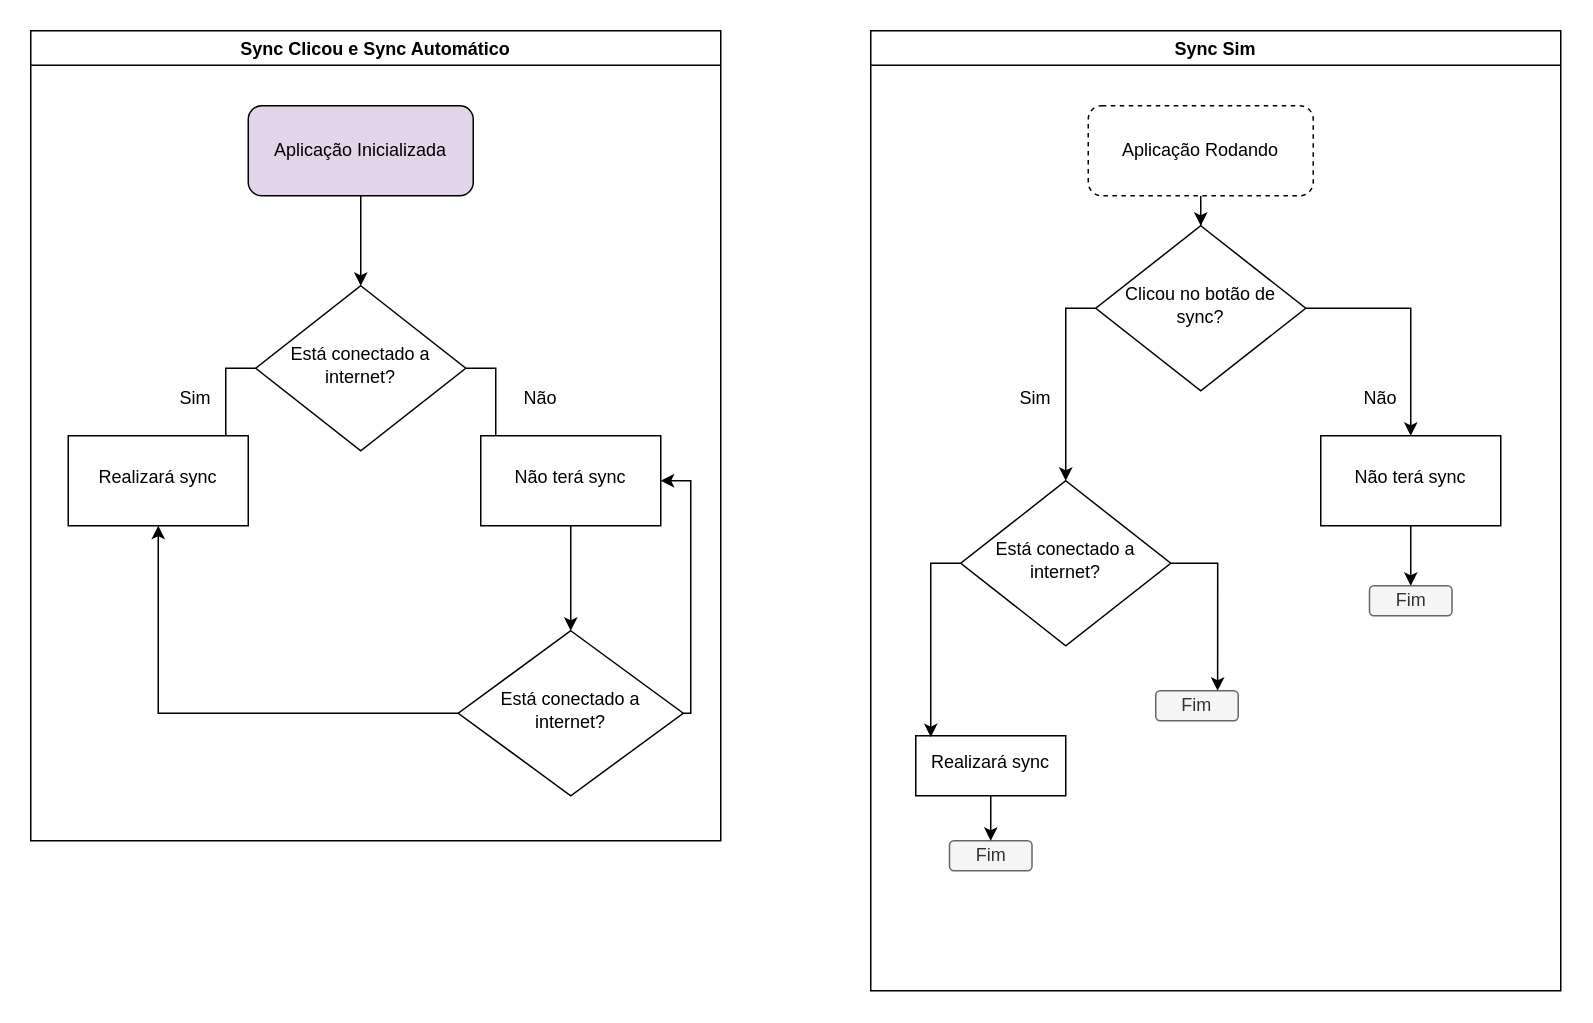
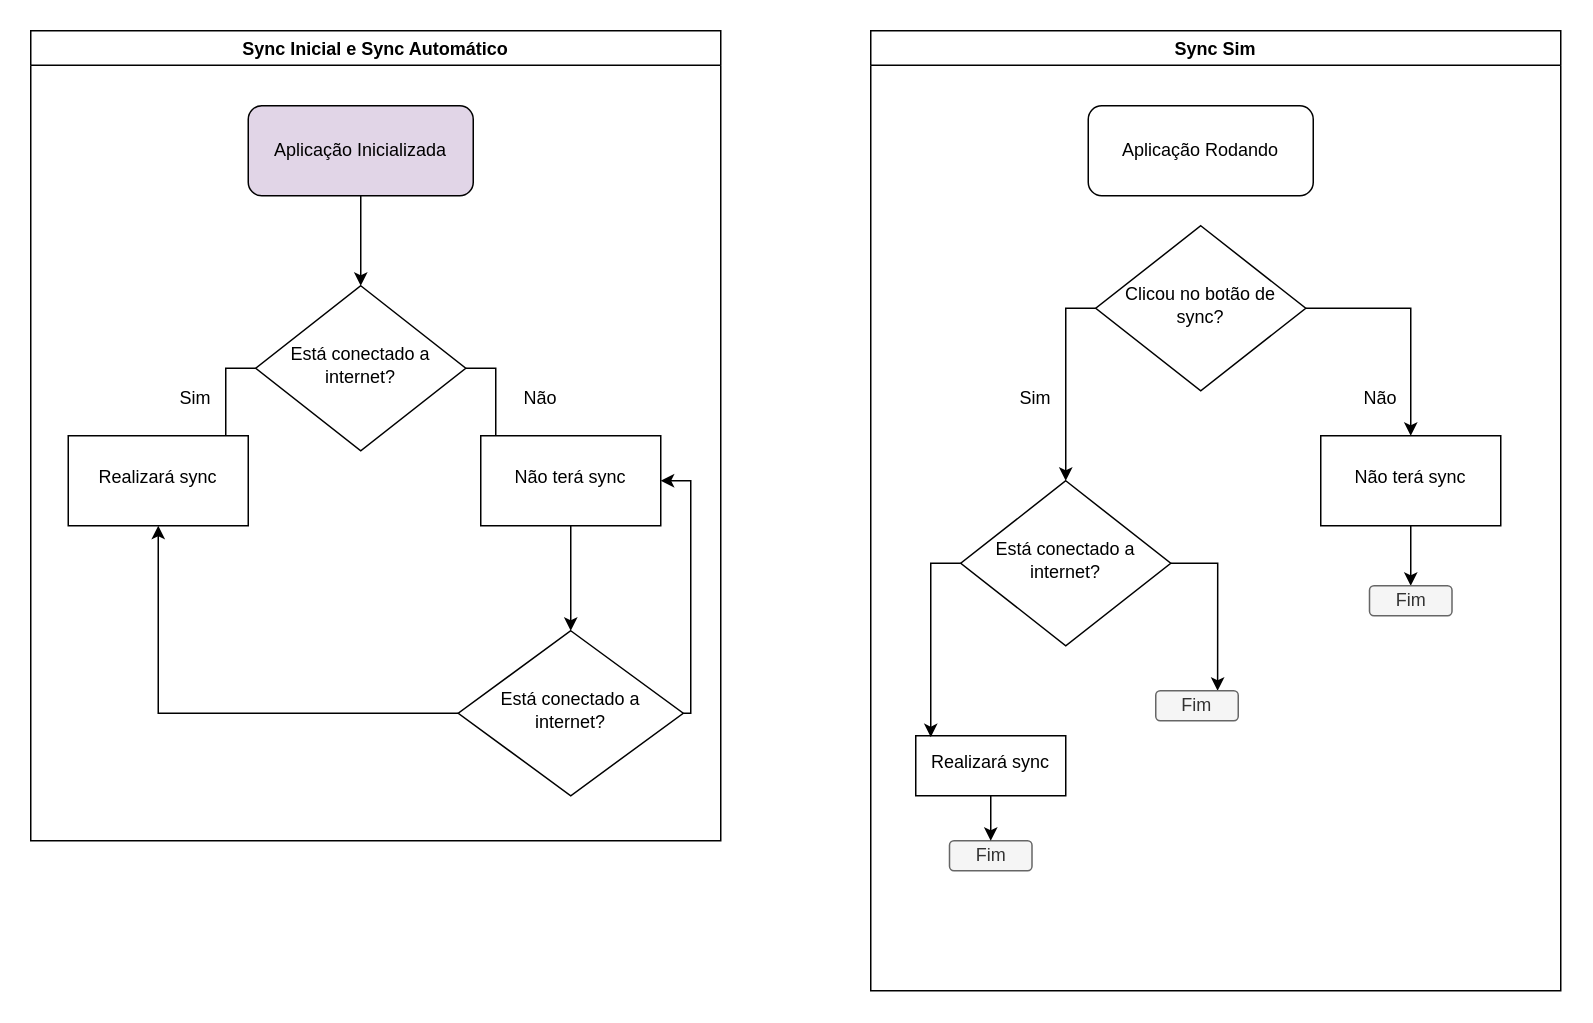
(375, 49) -> (375, 49)
(1201, 151) -> (1201, 151)
(1201, 216) -> none
